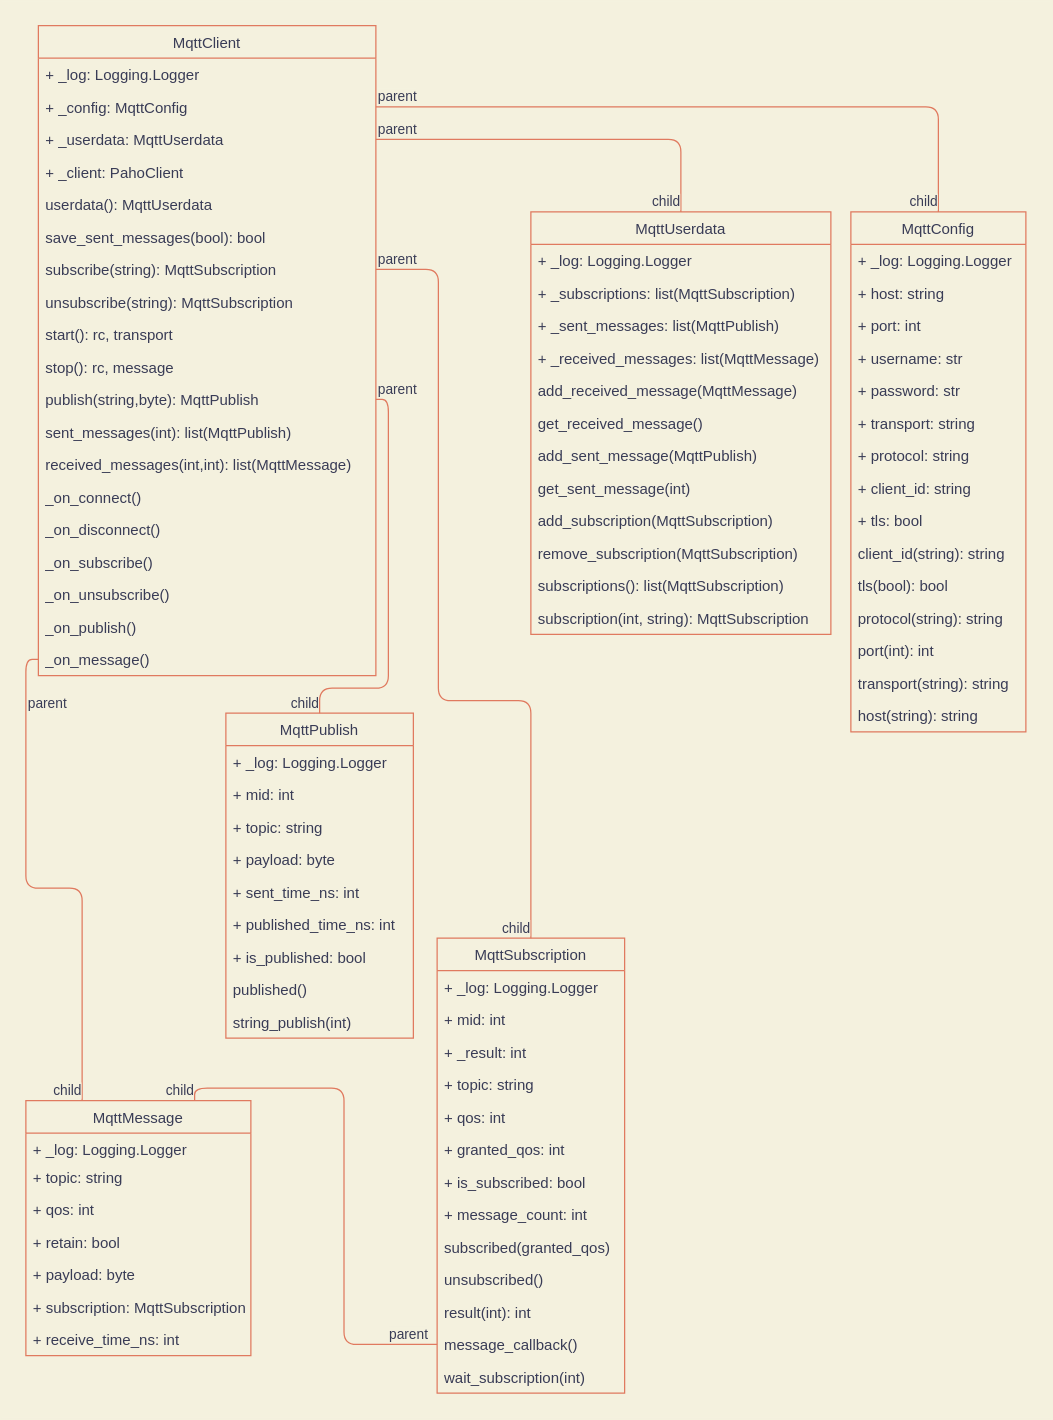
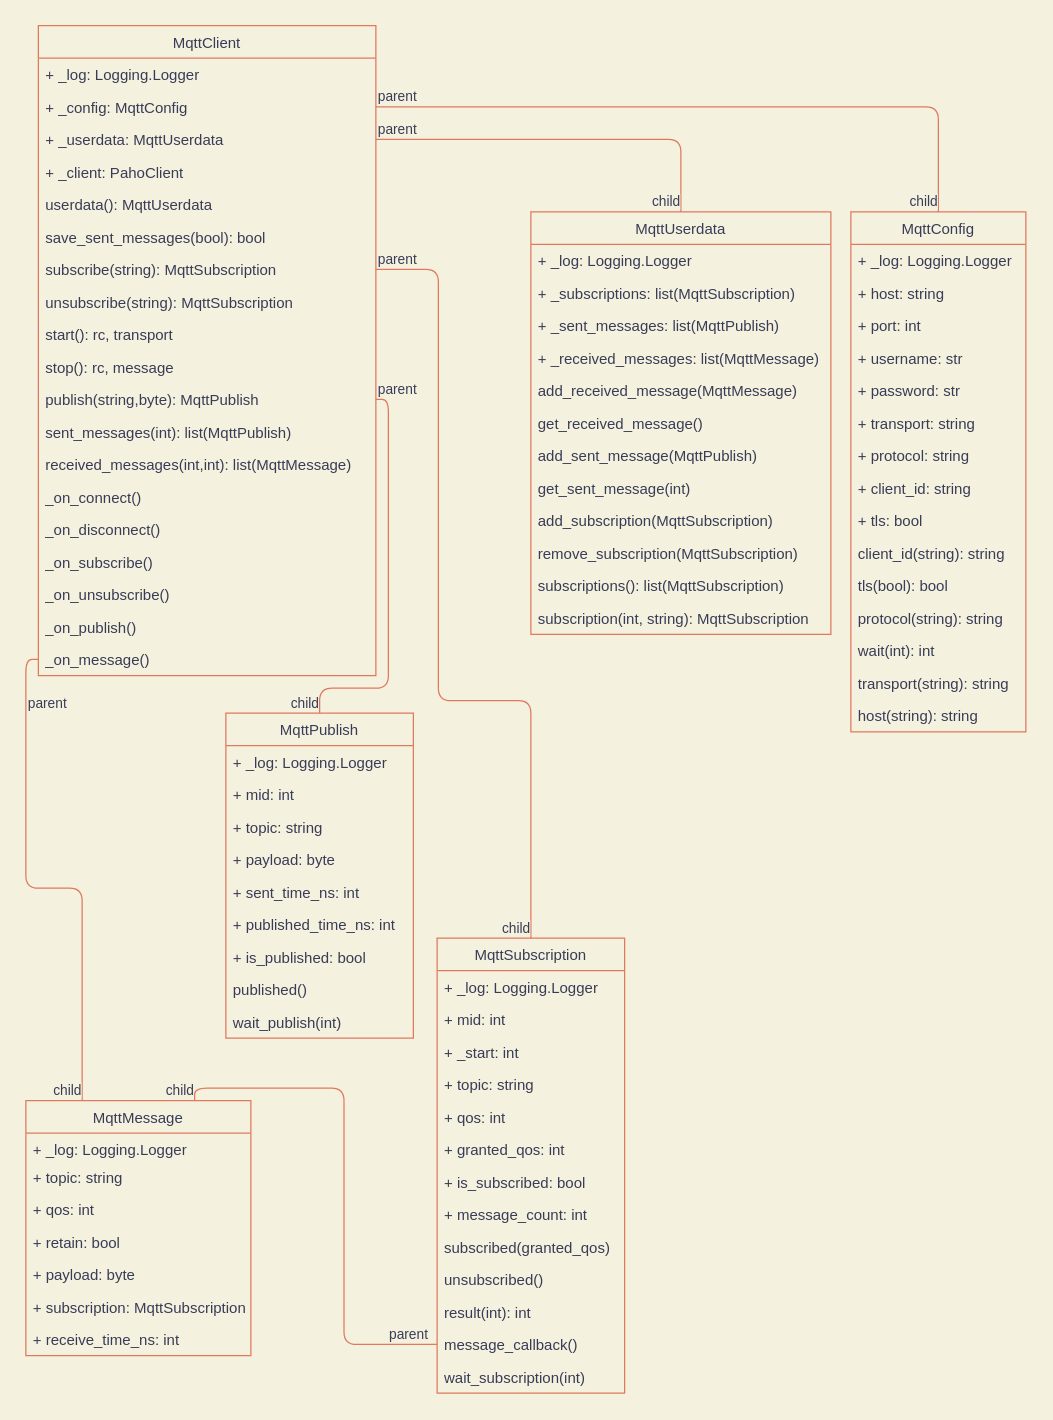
(909, 651) -> (907, 651)
(305, 1023) -> (296, 1023)
(493, 1053) -> (491, 1053)
